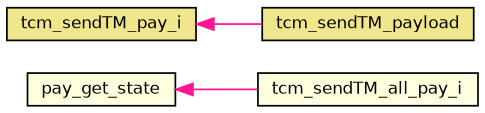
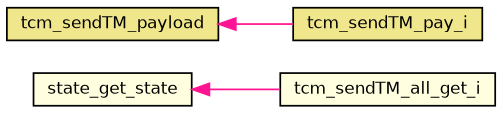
(238, 24) -> (265, 24)
(101, 89) -> (113, 89)
(368, 89) -> (388, 89)
